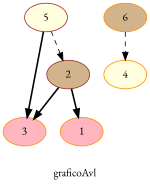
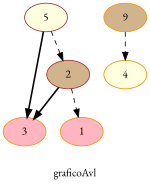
(125, 17) -> (125, 17)
(74, 99) -> (74, 99)
